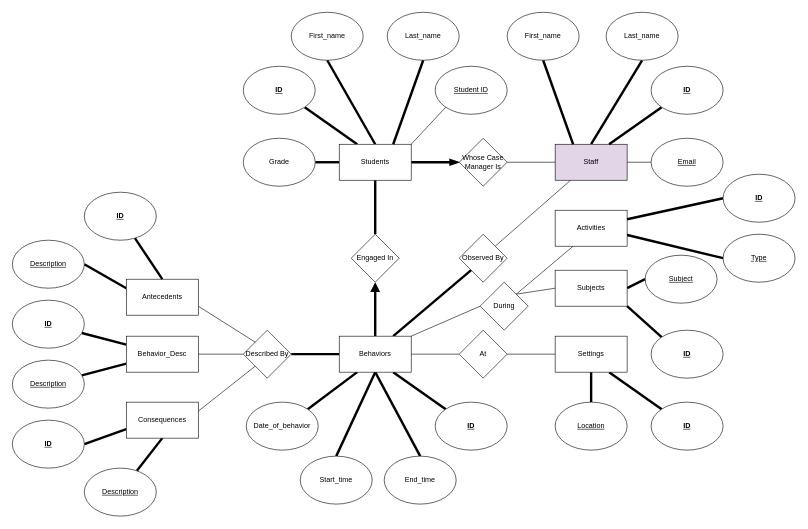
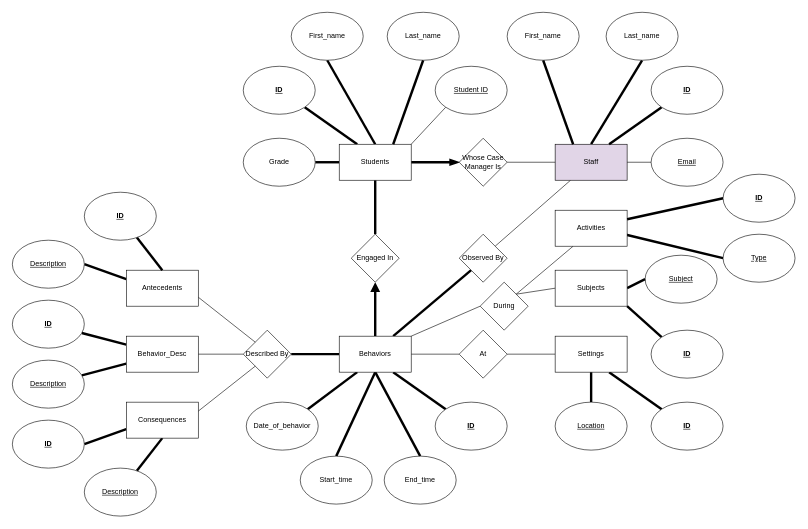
(162, 297) -> (162, 288)
